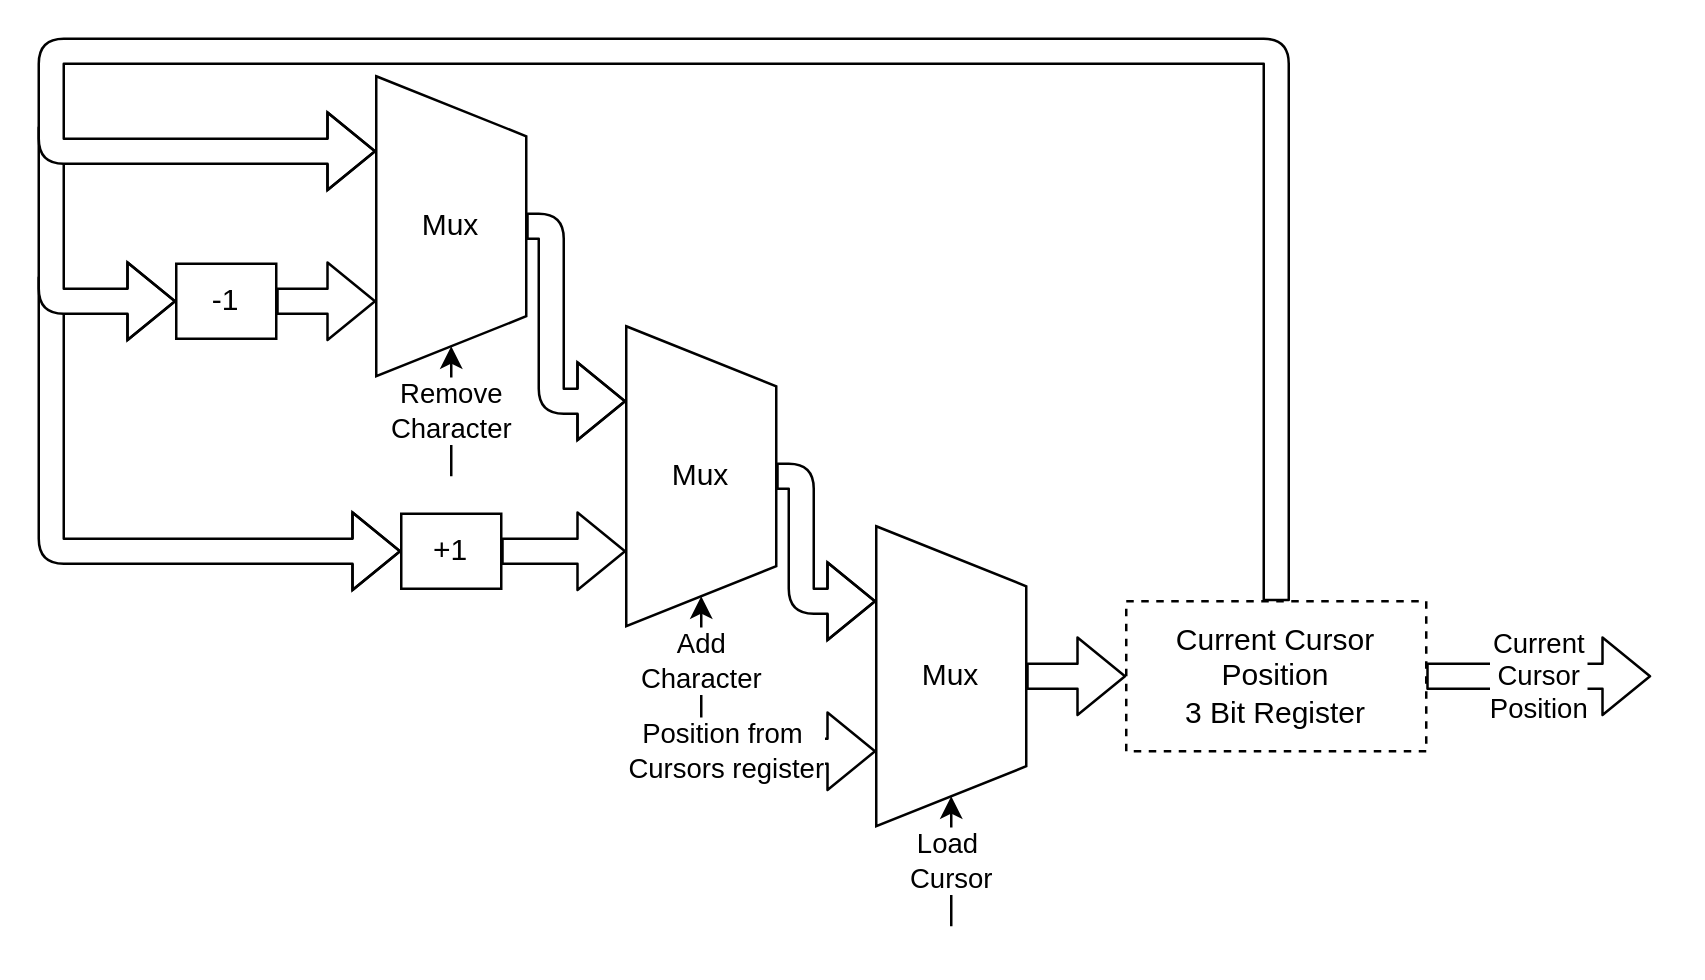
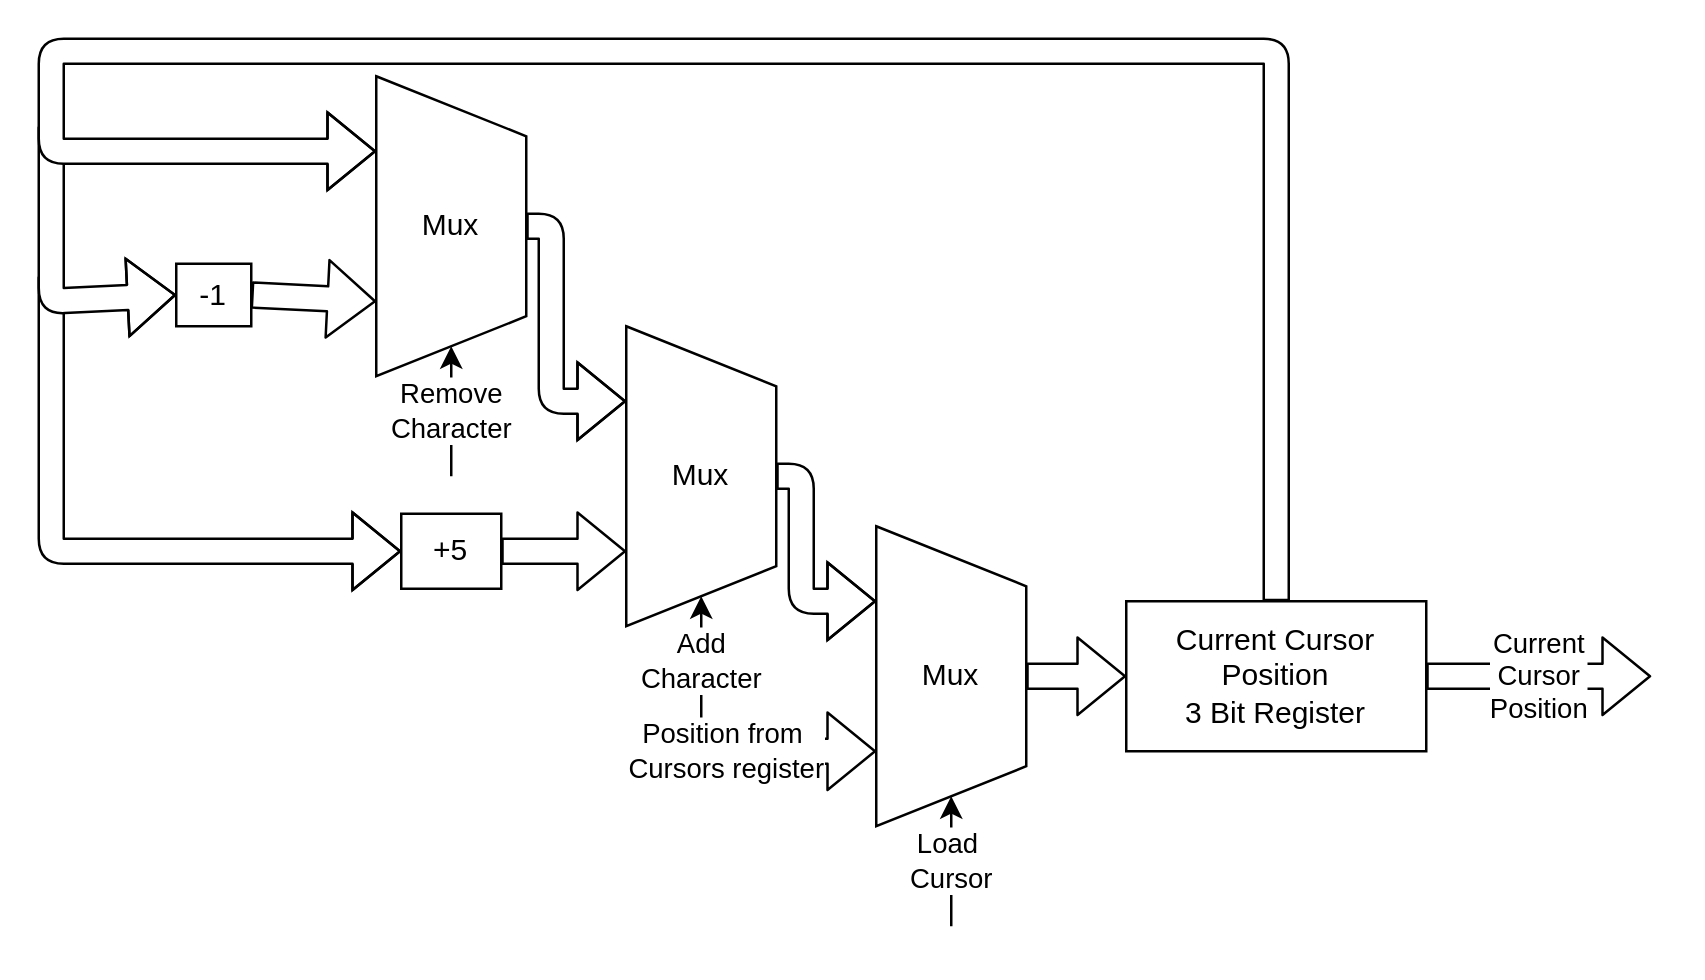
(226, 301) -> (214, 295)
(451, 551) -> (451, 551)
(1276, 676) -> (1276, 676)
